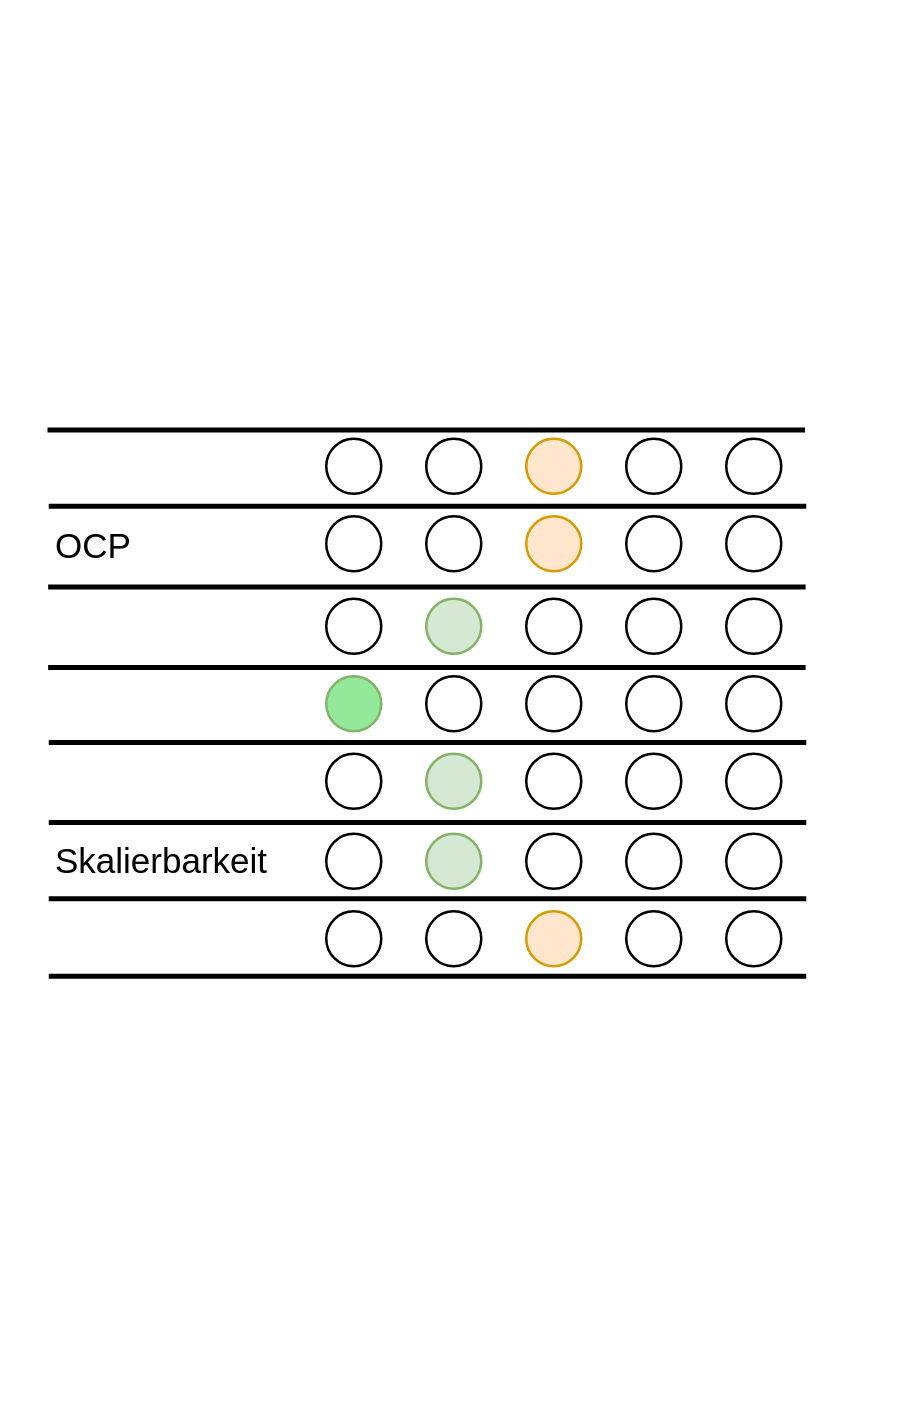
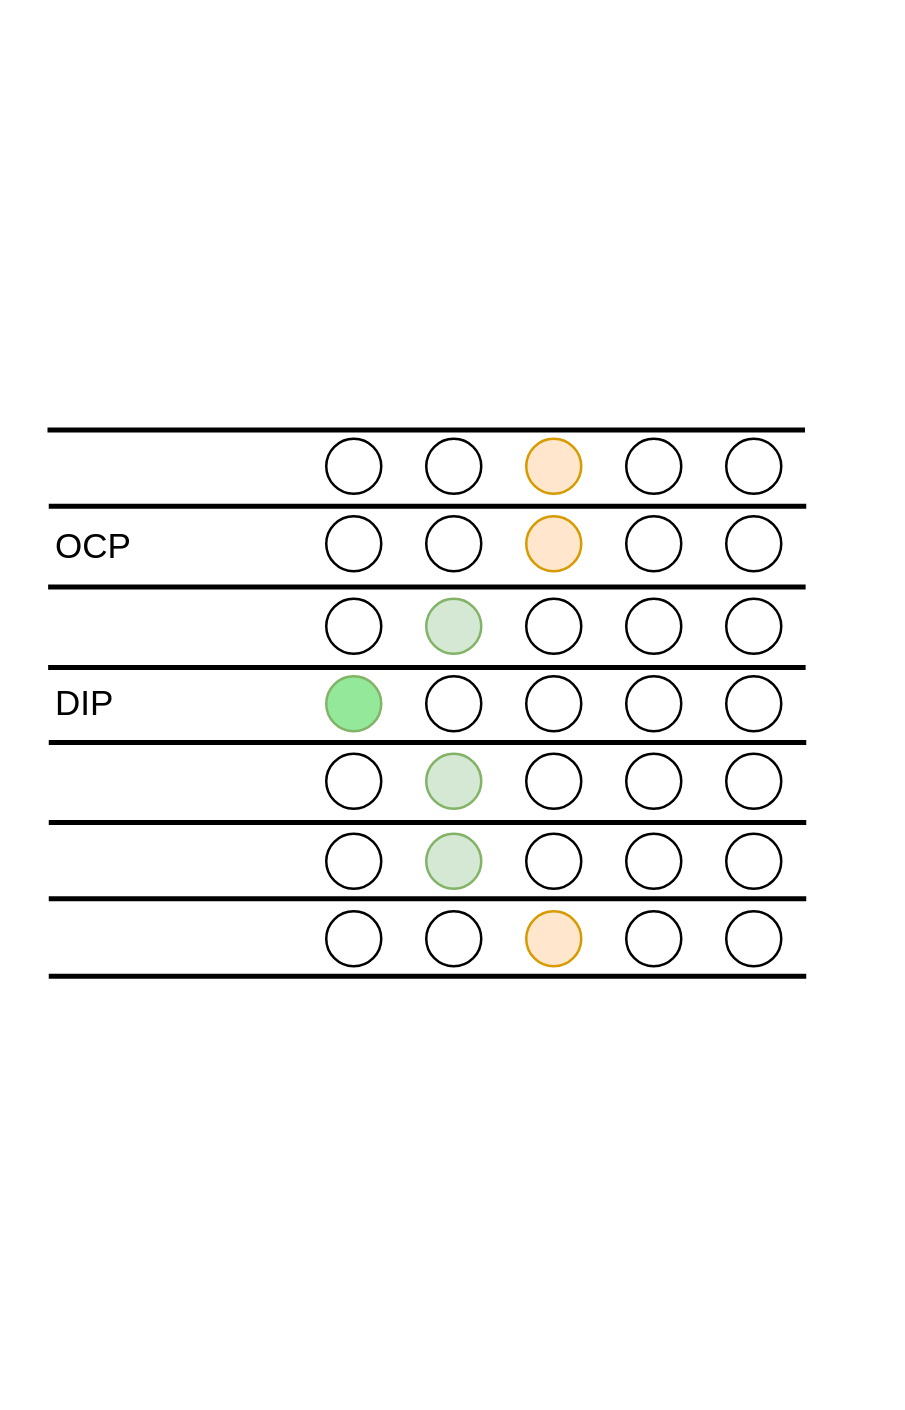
none -> (176, 704)
(176, 861) -> none
